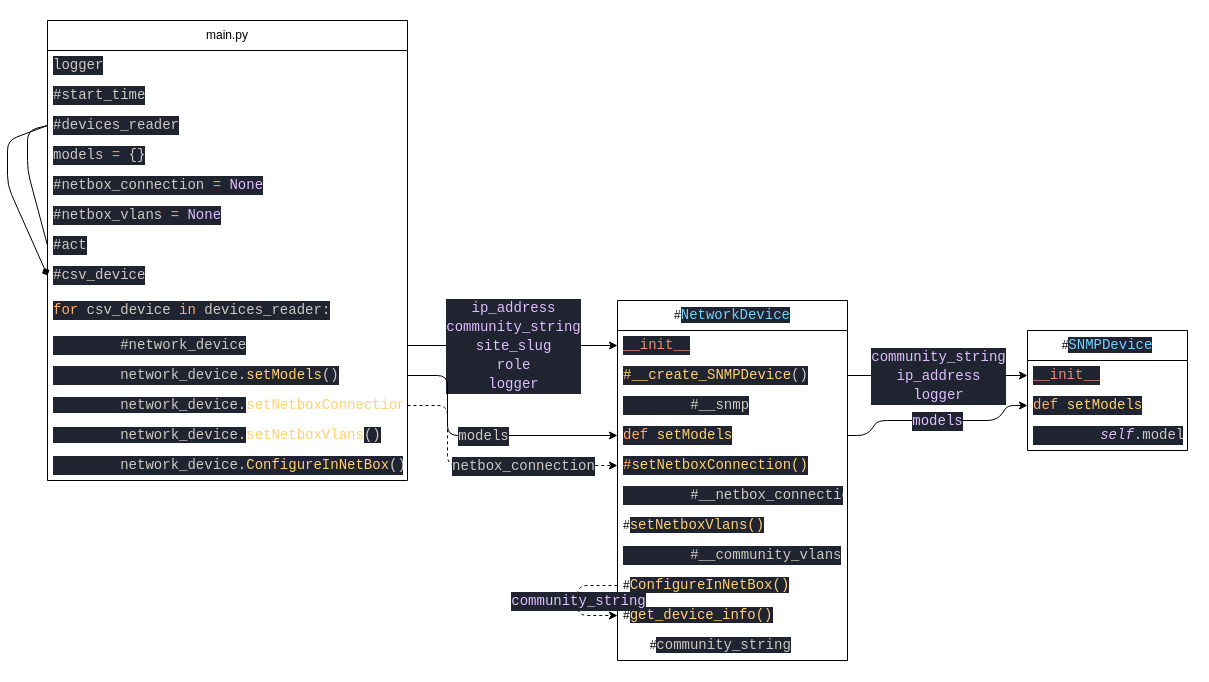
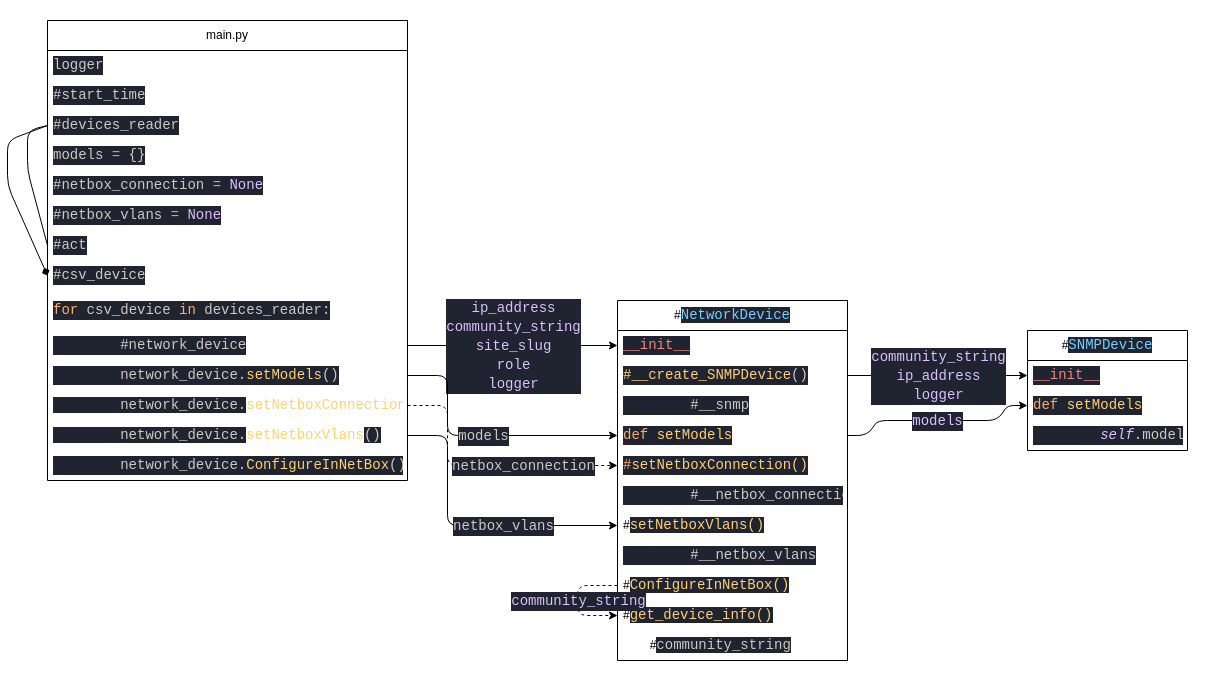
none -> (503, 526)
(681, 556) -> (672, 556)
